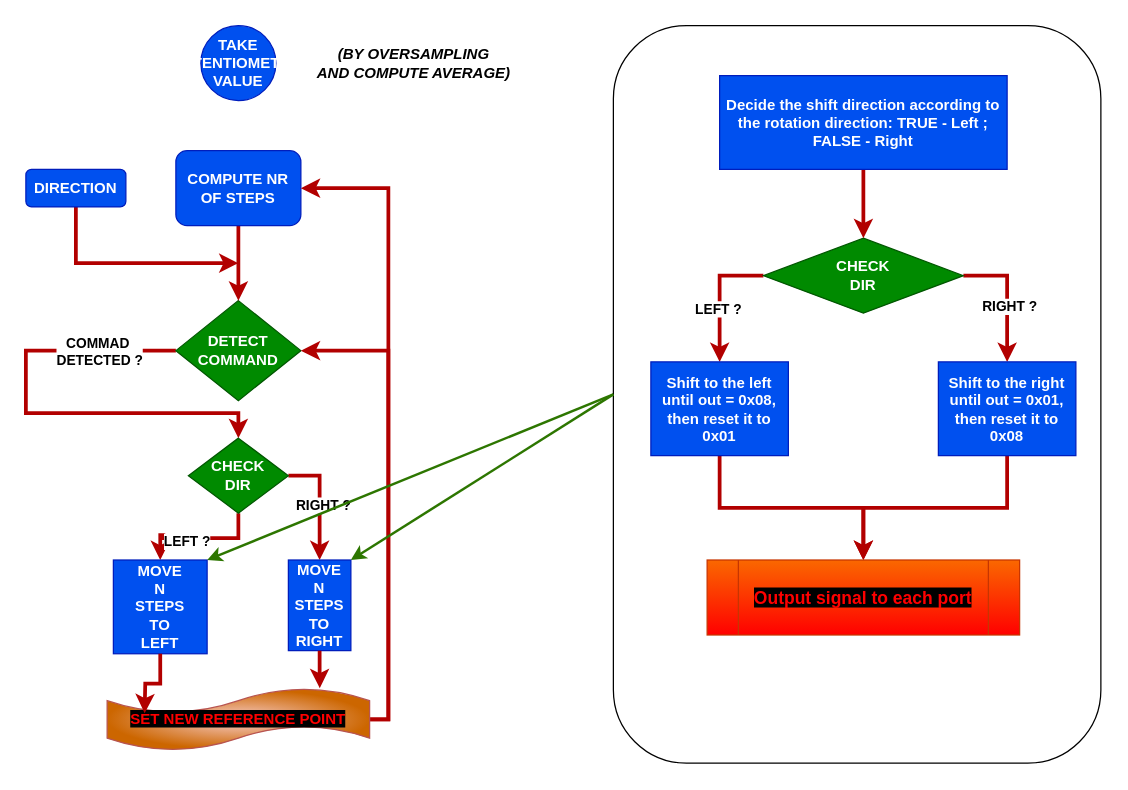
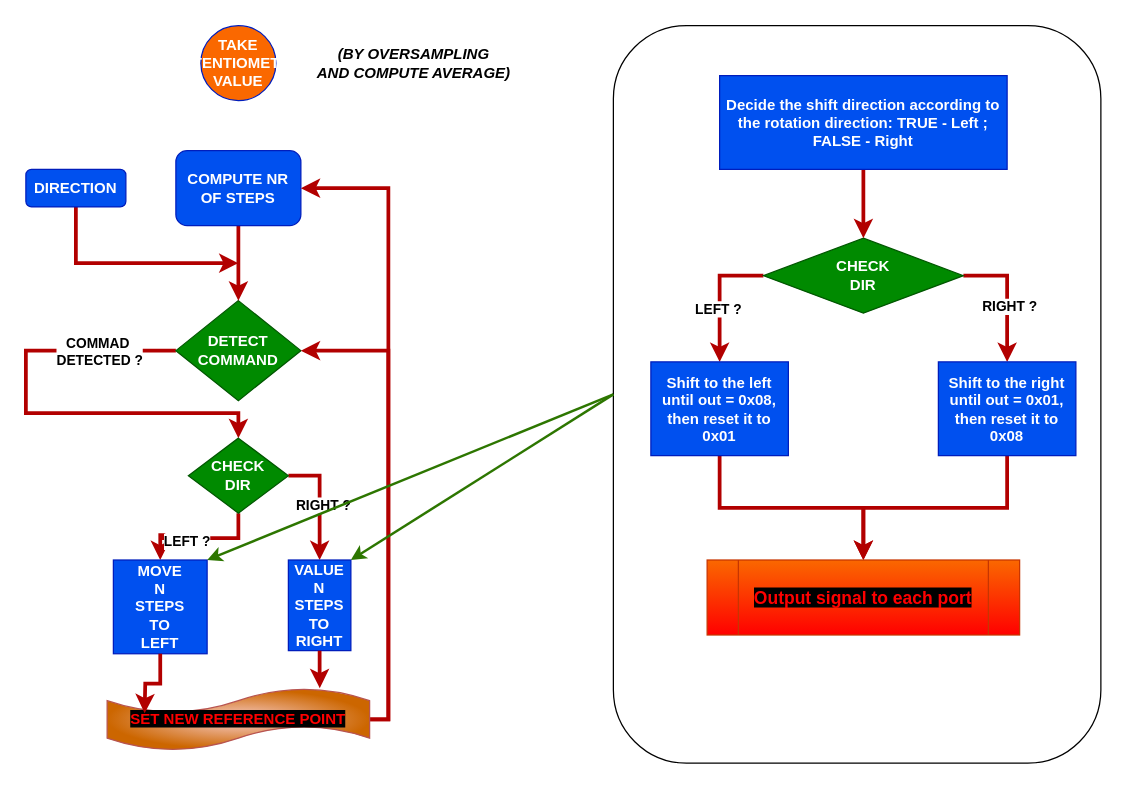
(238, 63) -> (238, 63)
(319, 606) -> (319, 606)
